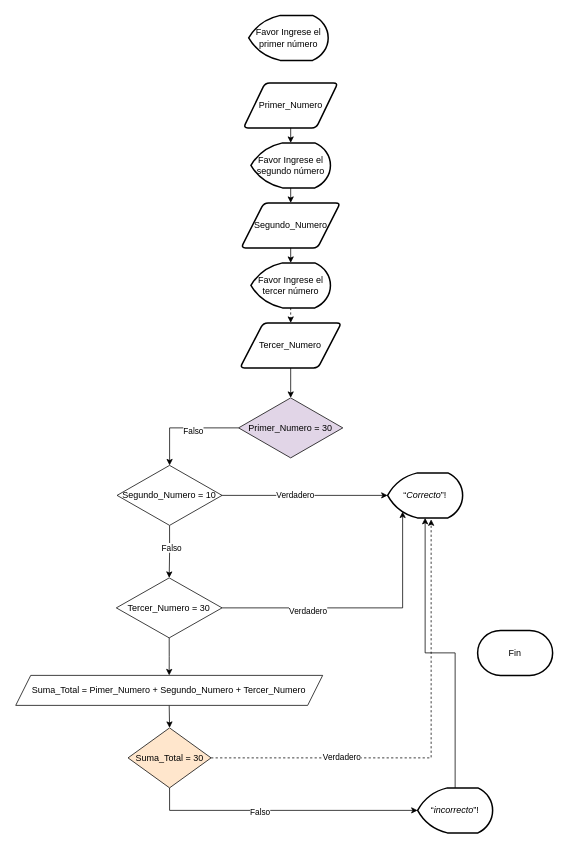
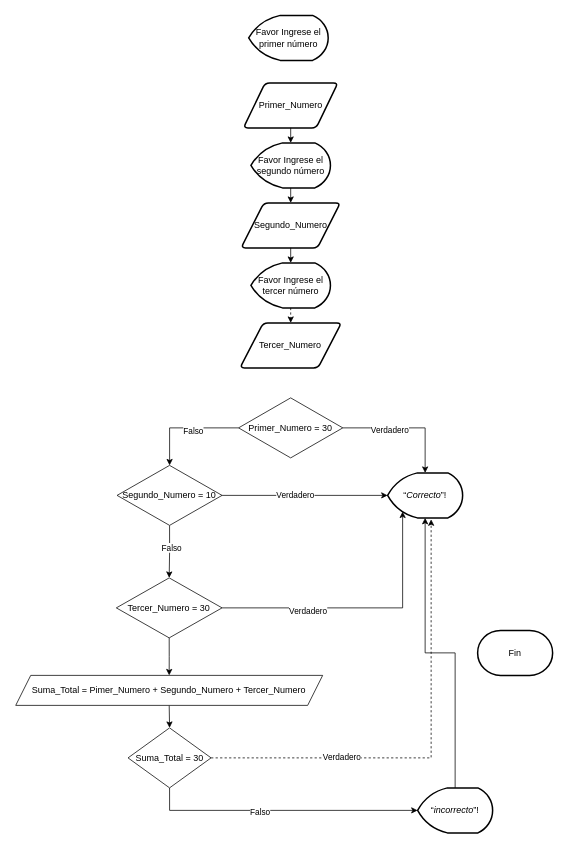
(290, 380) -> none
(290, 428) -> (290, 428)
none -> (389, 428)
(169, 758) -> (169, 758)
